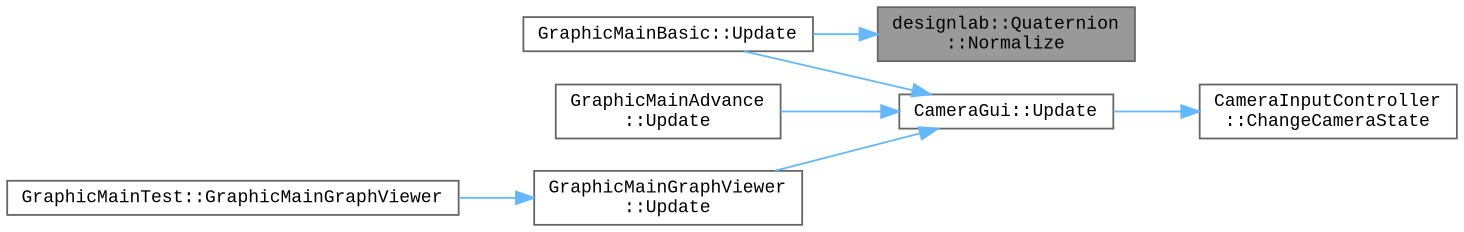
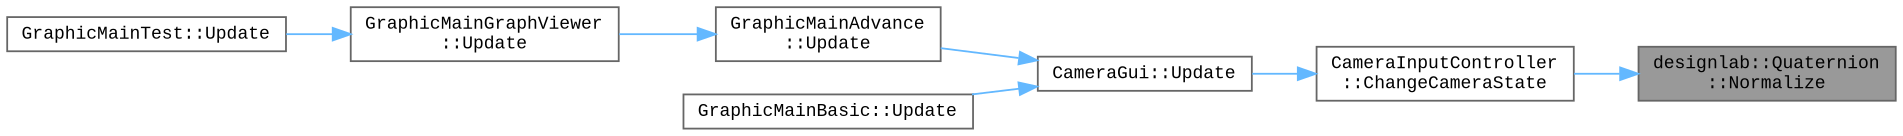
(836, 34) -> (1597, 74)
(848, 152) -> (658, 34)
(233, 198) -> (147, 34)
